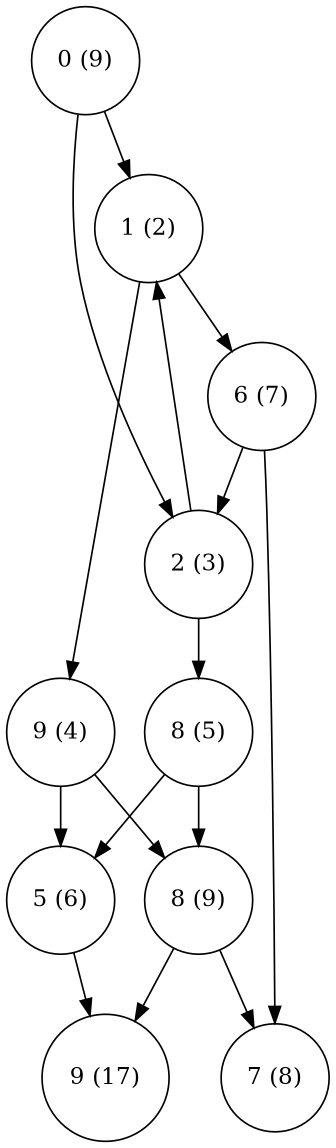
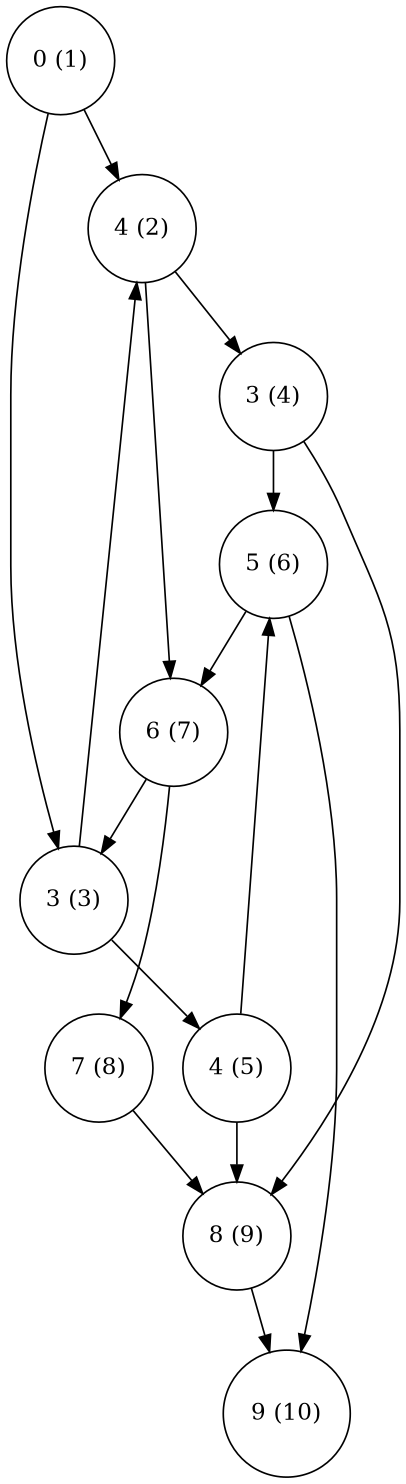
(86, 61) -> (61, 61)
(149, 229) -> (142, 229)
(199, 564) -> (74, 900)
none -> (228, 641)
(61, 732) -> (273, 396)
(199, 732) -> (237, 1068)
(233, 981) -> (162, 1146)
(106, 1078) -> (287, 1414)
